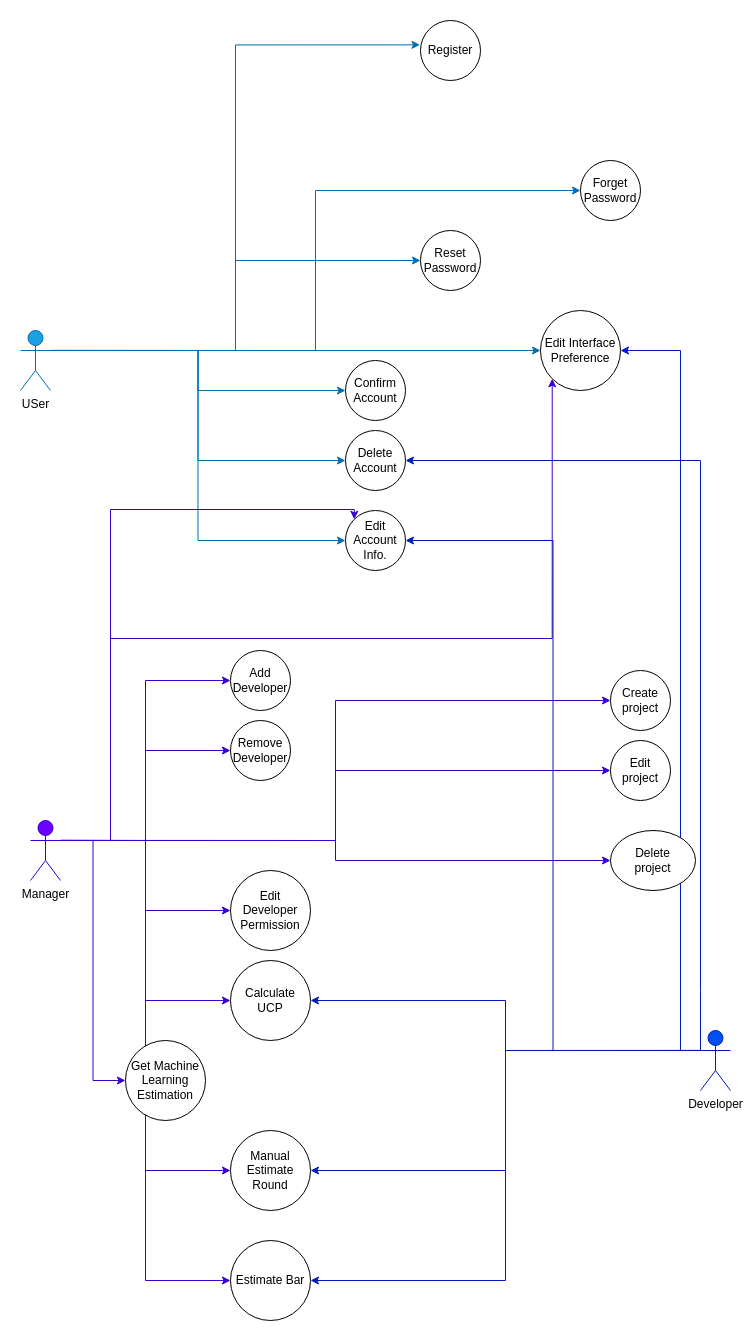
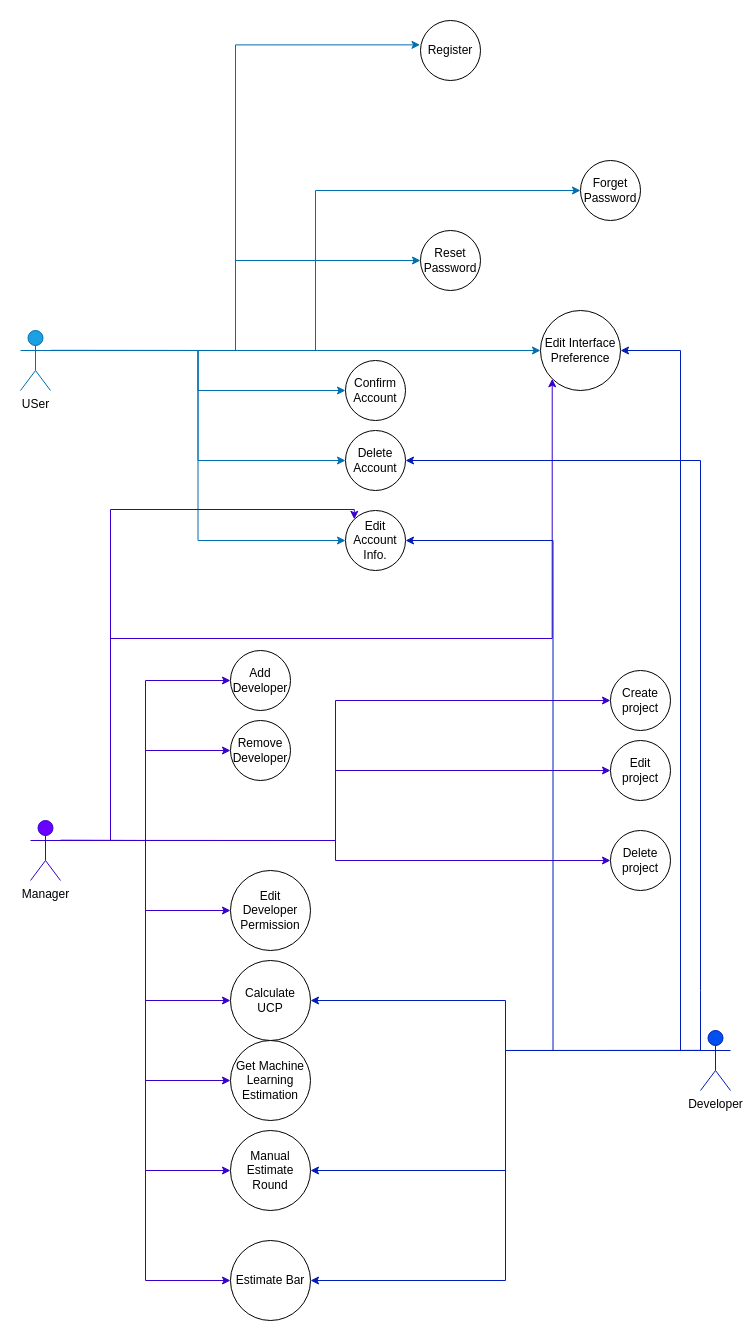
(653, 861) -> (641, 861)
(166, 1081) -> (271, 1081)
